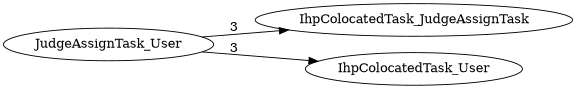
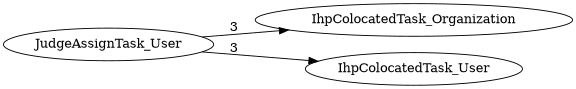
(414, 20) -> (414, 20)
